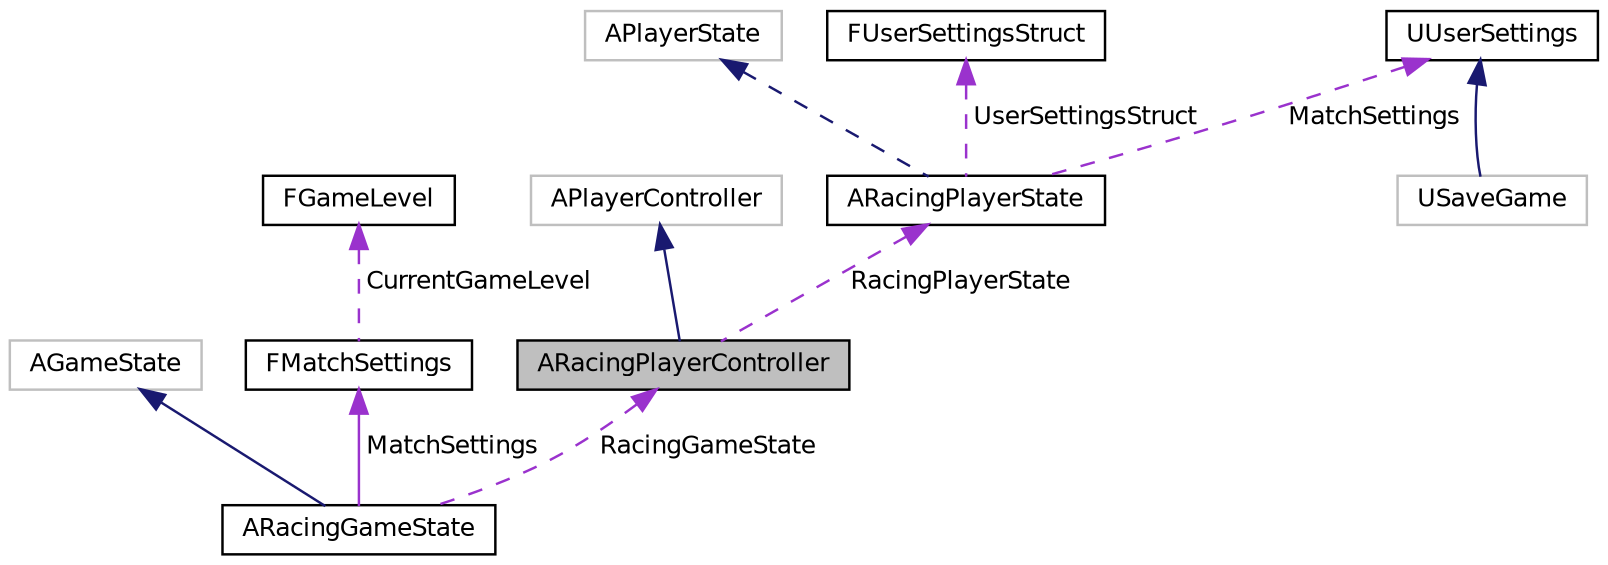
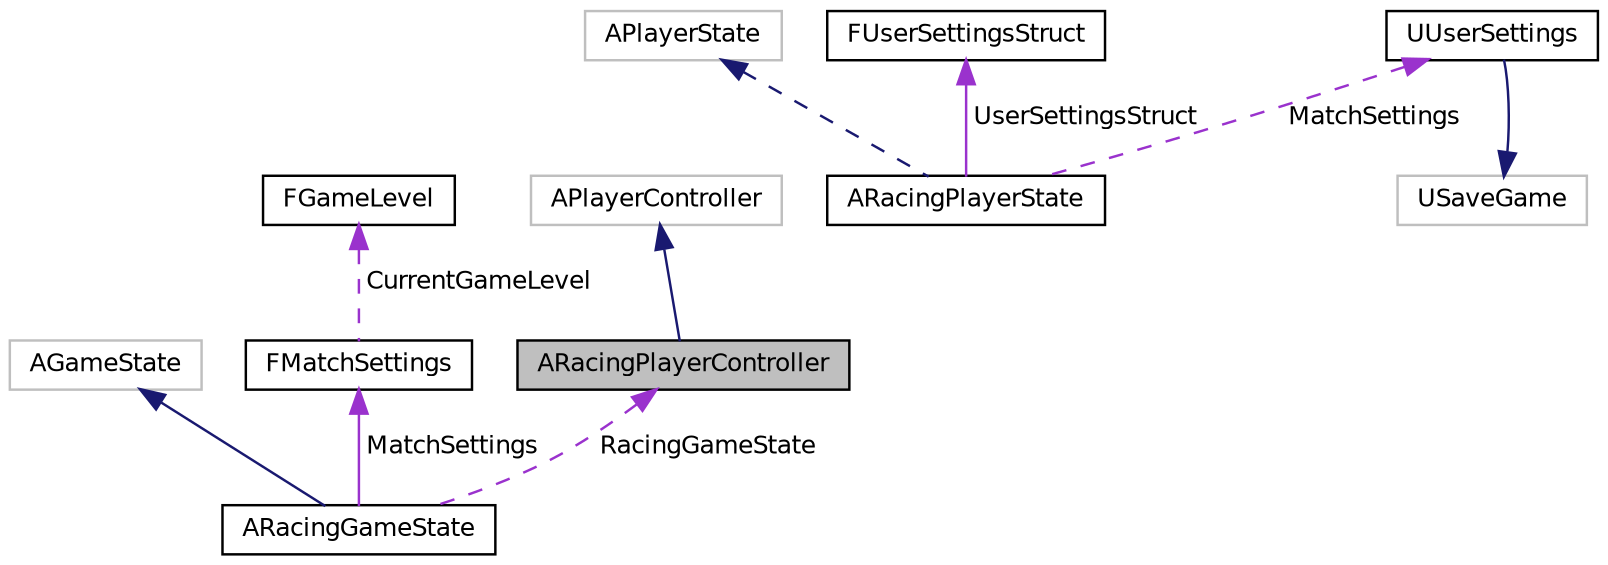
(966, 131) -> (966, 131)
(1476, 131) -> (1509, 106)
(814, 289) -> none
